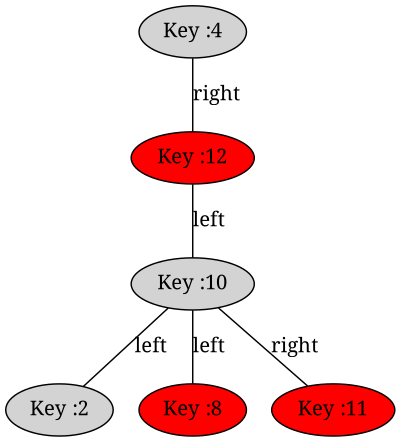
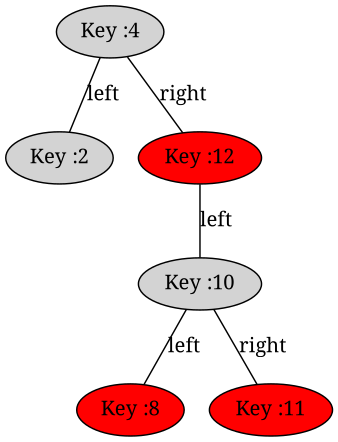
(126, 347) -> (85, 95)
